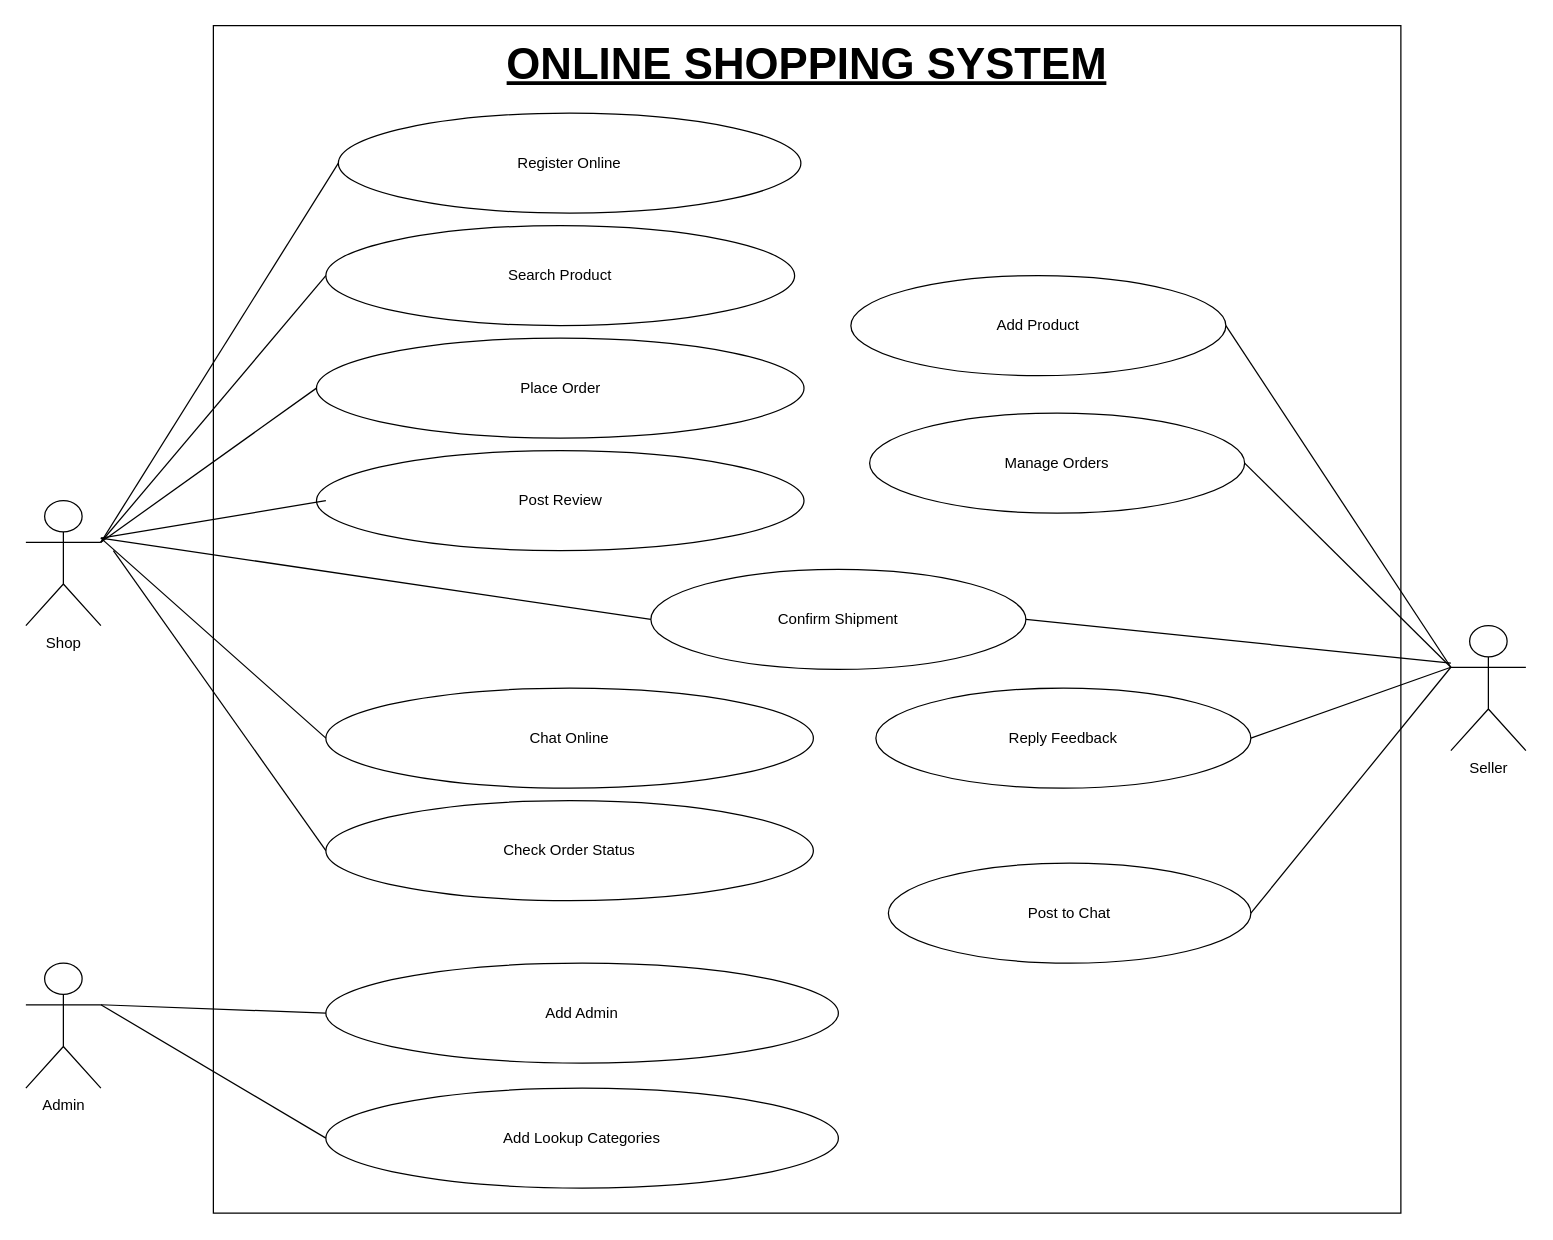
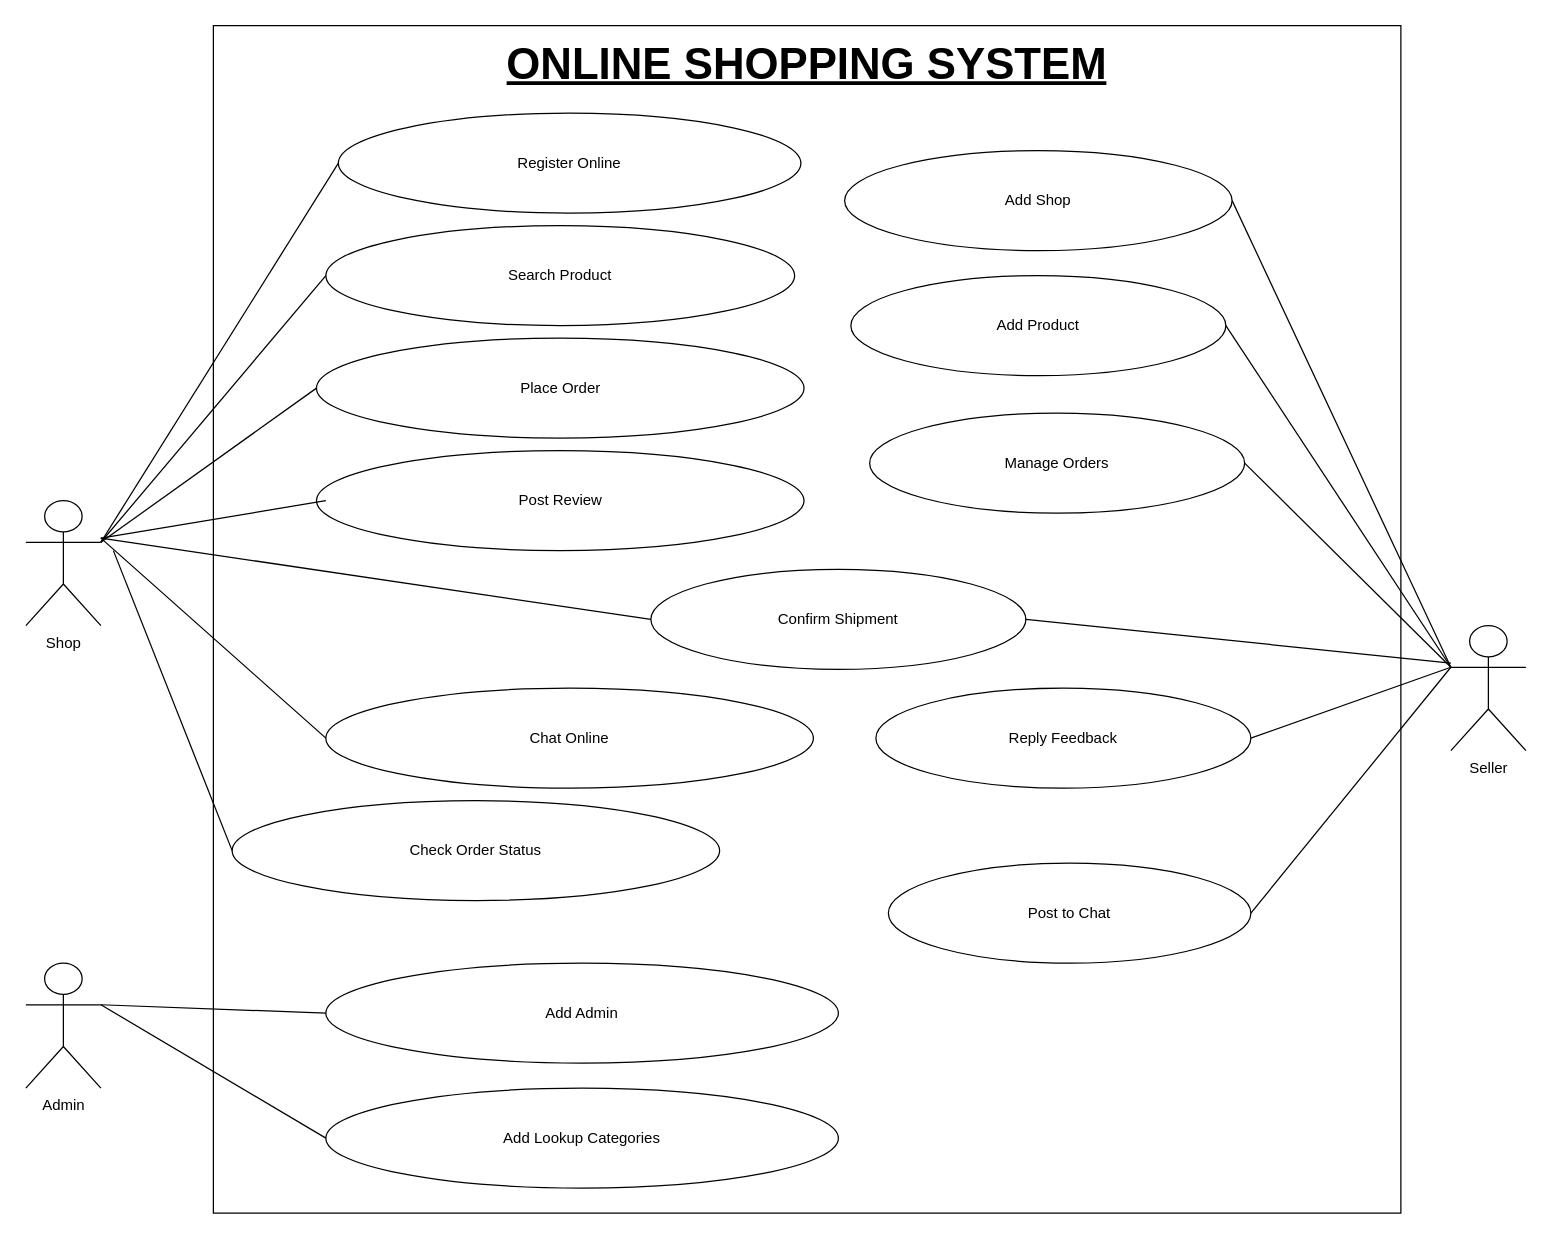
none -> (1038, 201)
none -> (1339, 430)
(569, 851) -> (476, 851)
